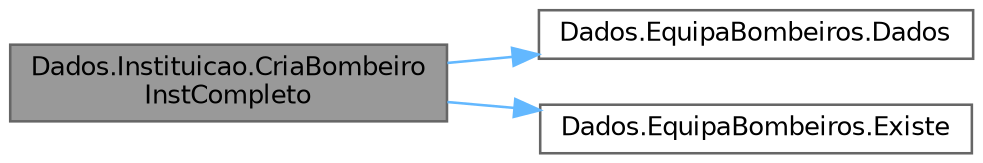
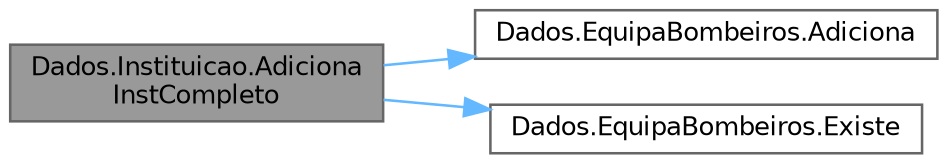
(756, 34) -> (706, 34)
(229, 83) -> (197, 83)
